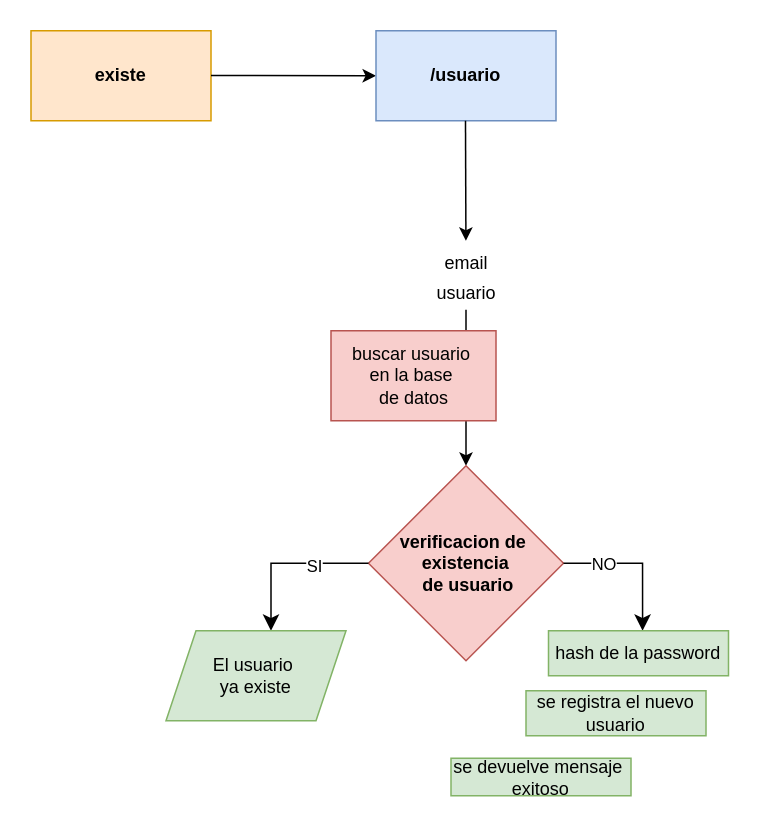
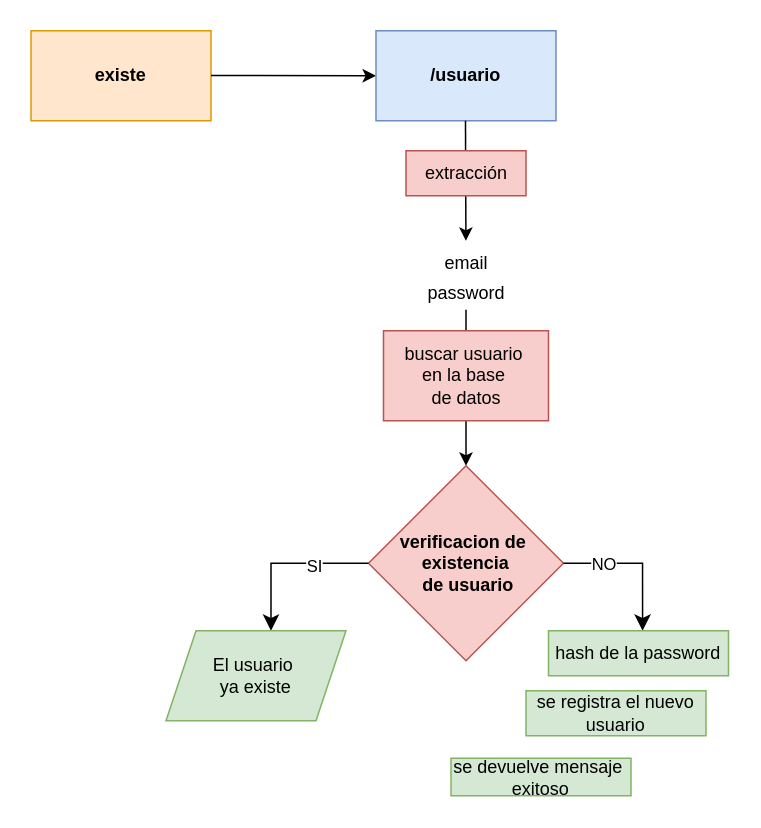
none -> (466, 173)
(467, 293) -> (467, 293)
(413, 376) -> (466, 376)
